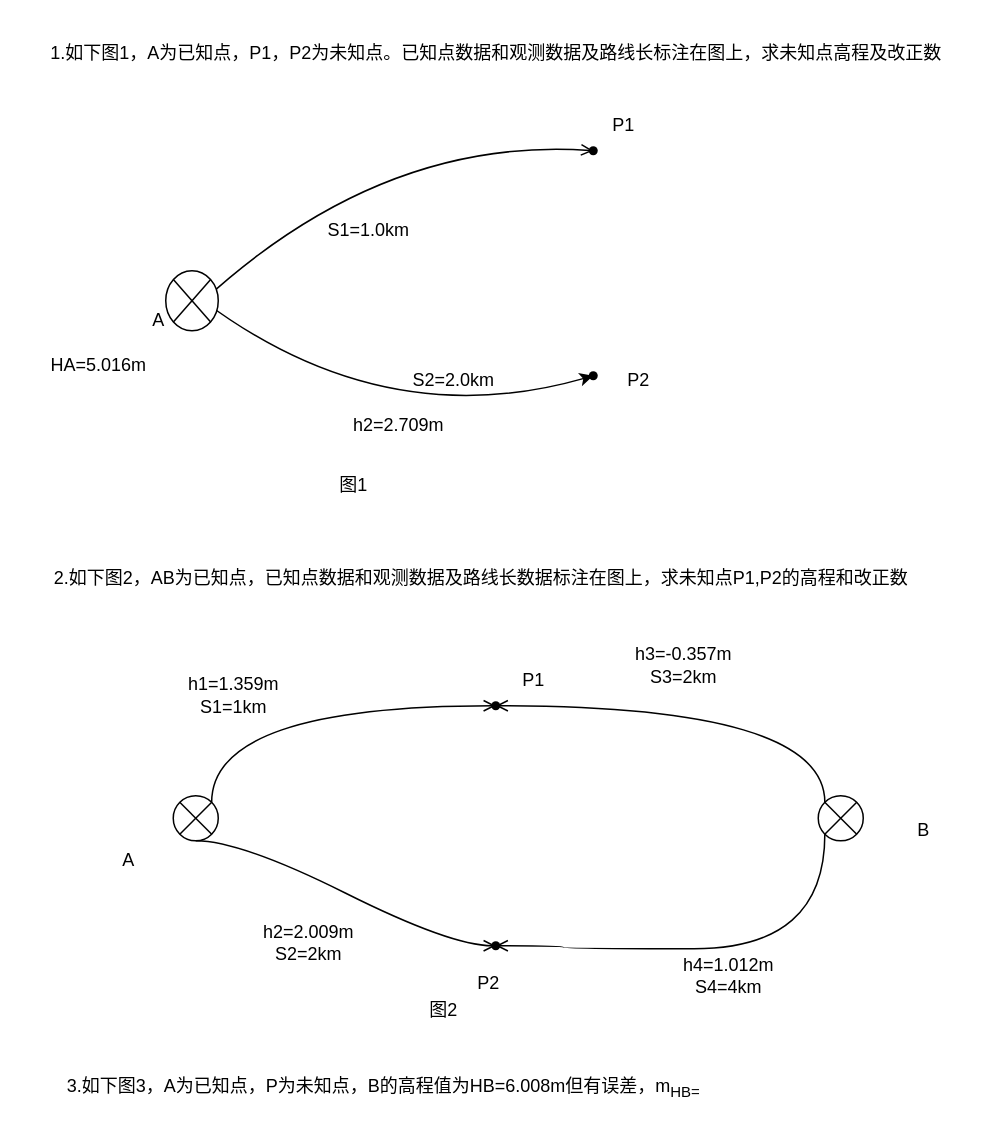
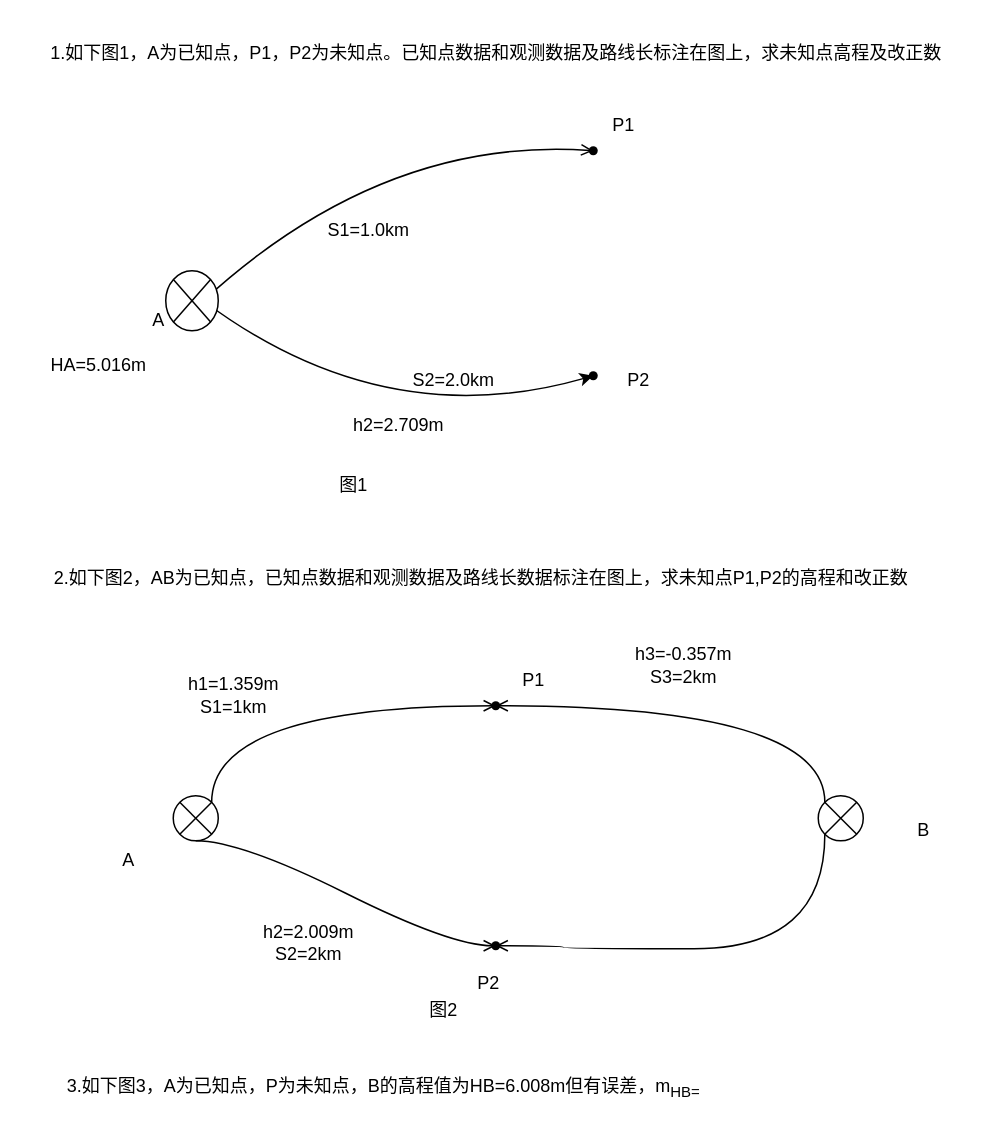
(728, 976) -> none
